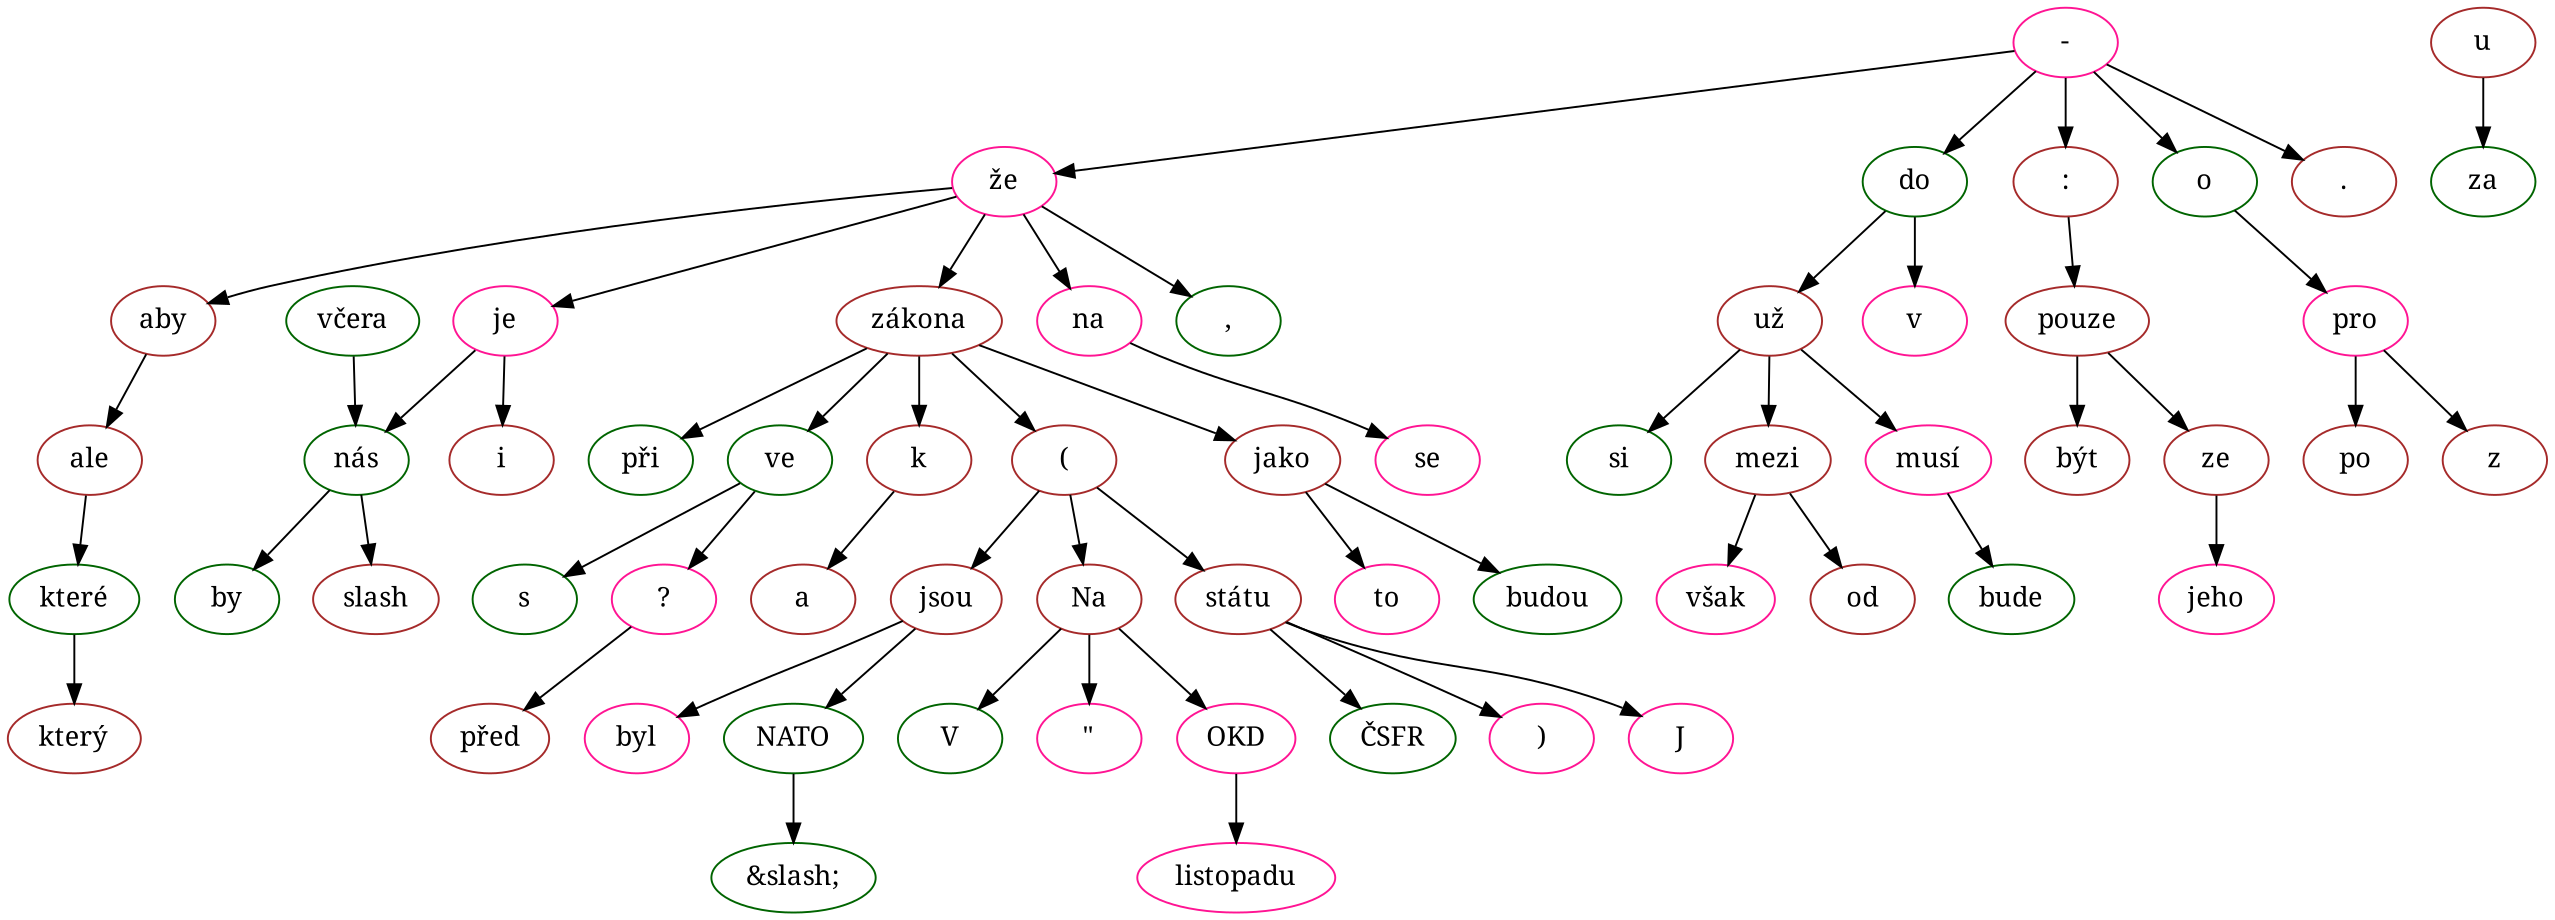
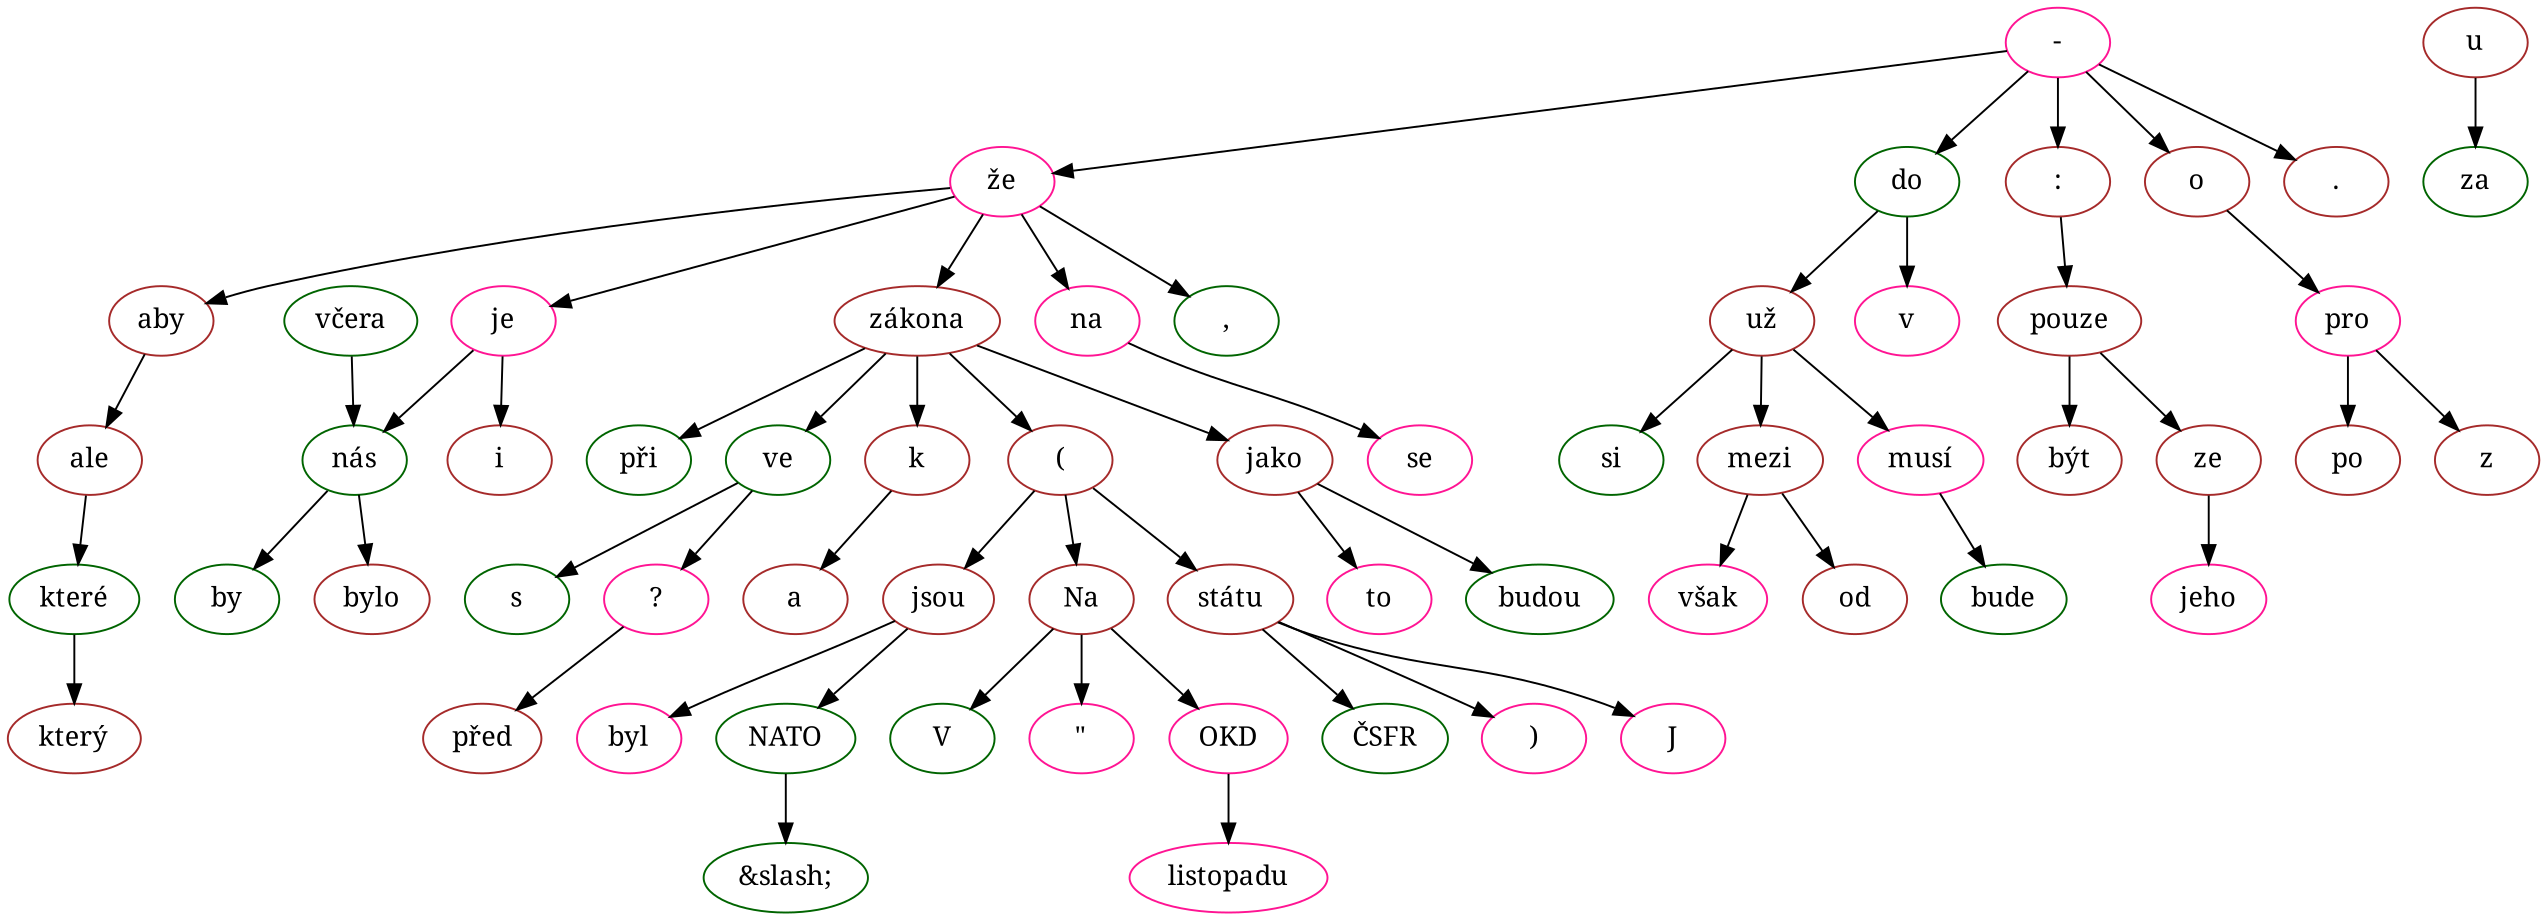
(2205, 182) -> (2197, 182)
(376, 599) -> (372, 599)
